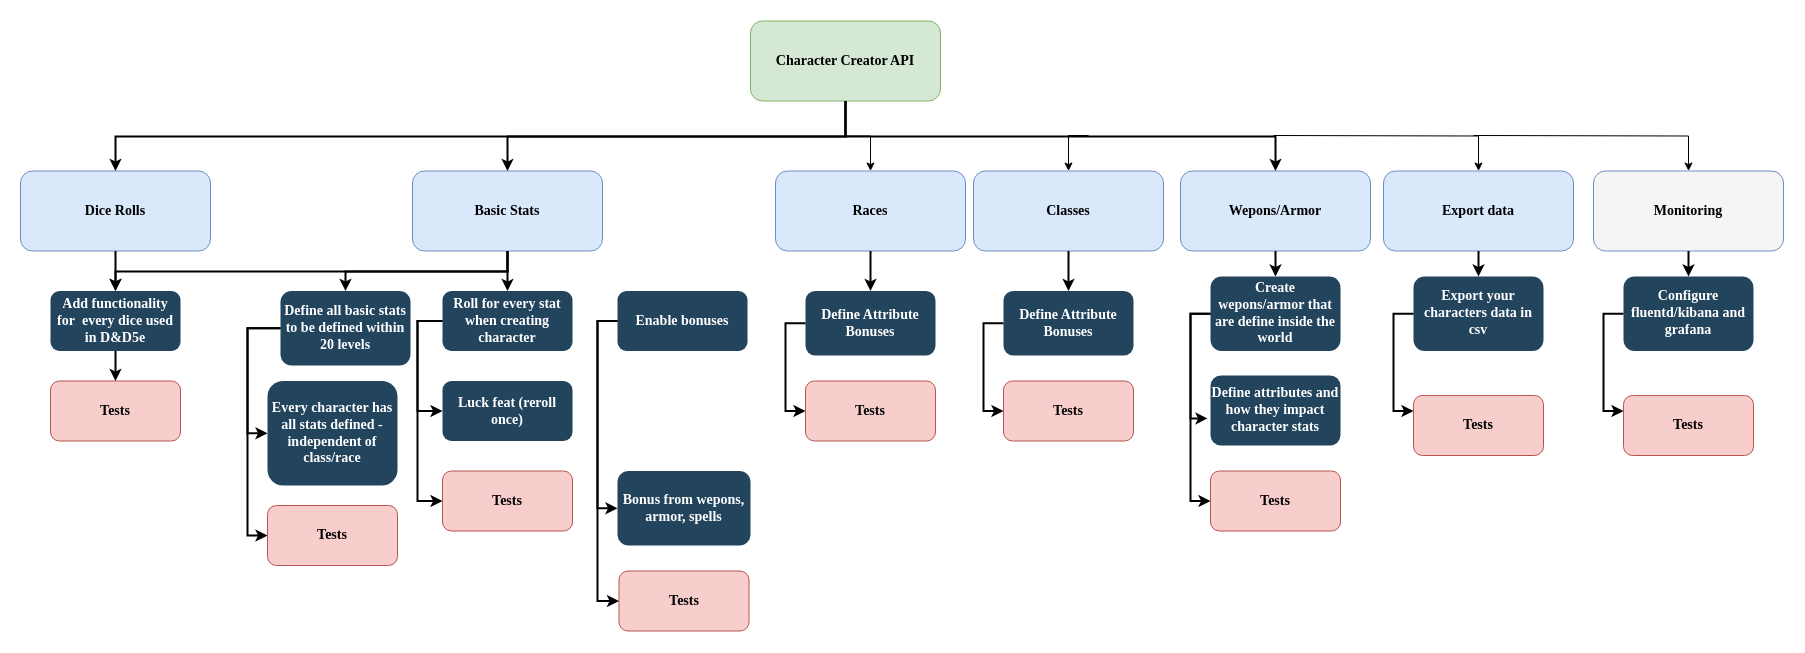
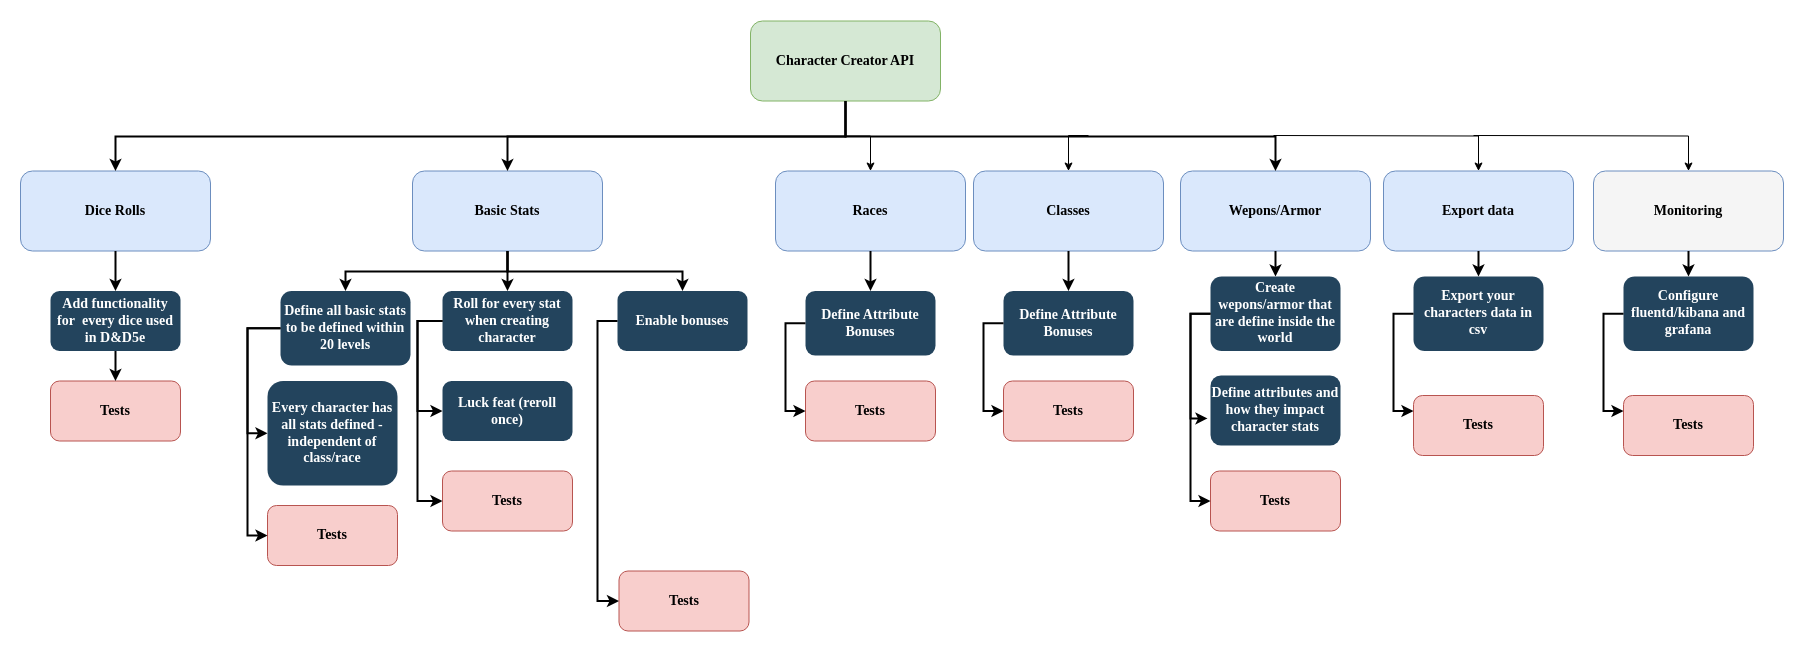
(231, 272) -> (602, 272)
(604, 508) -> none
(684, 508) -> none
